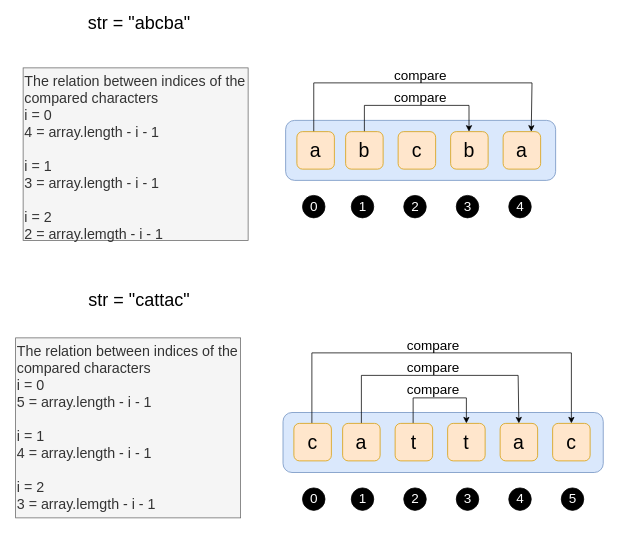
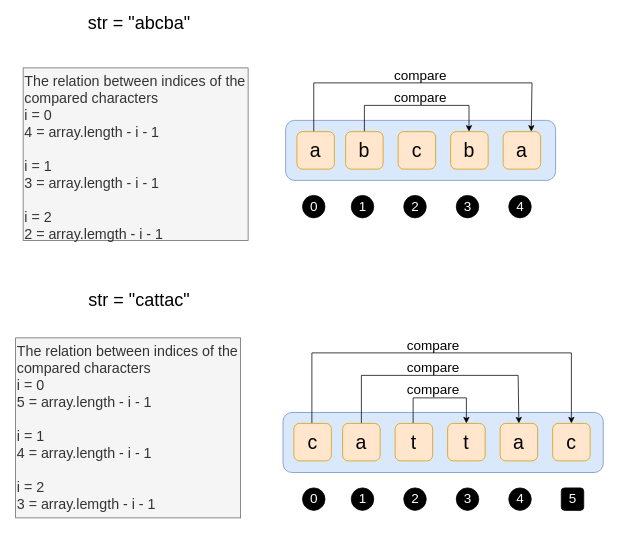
(572, 499) -> (572, 499)
